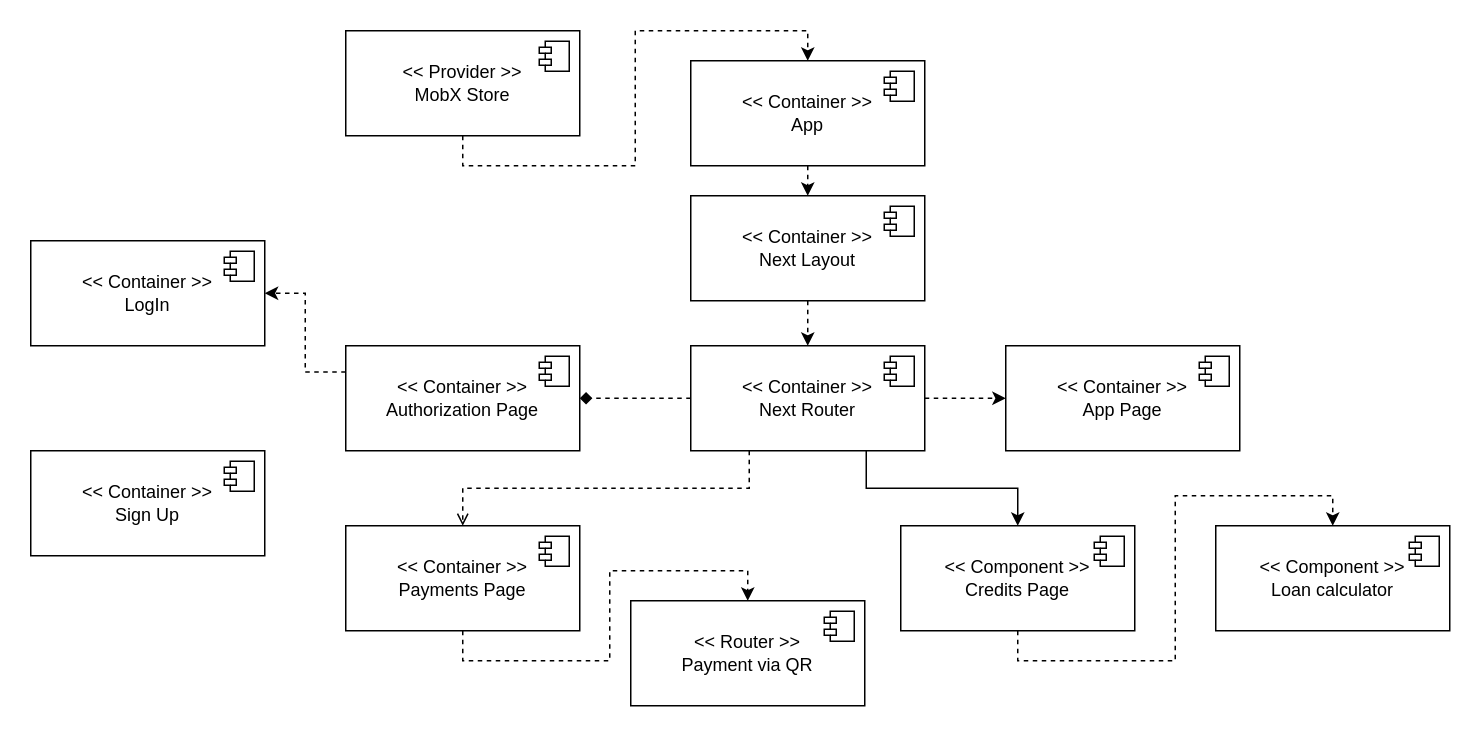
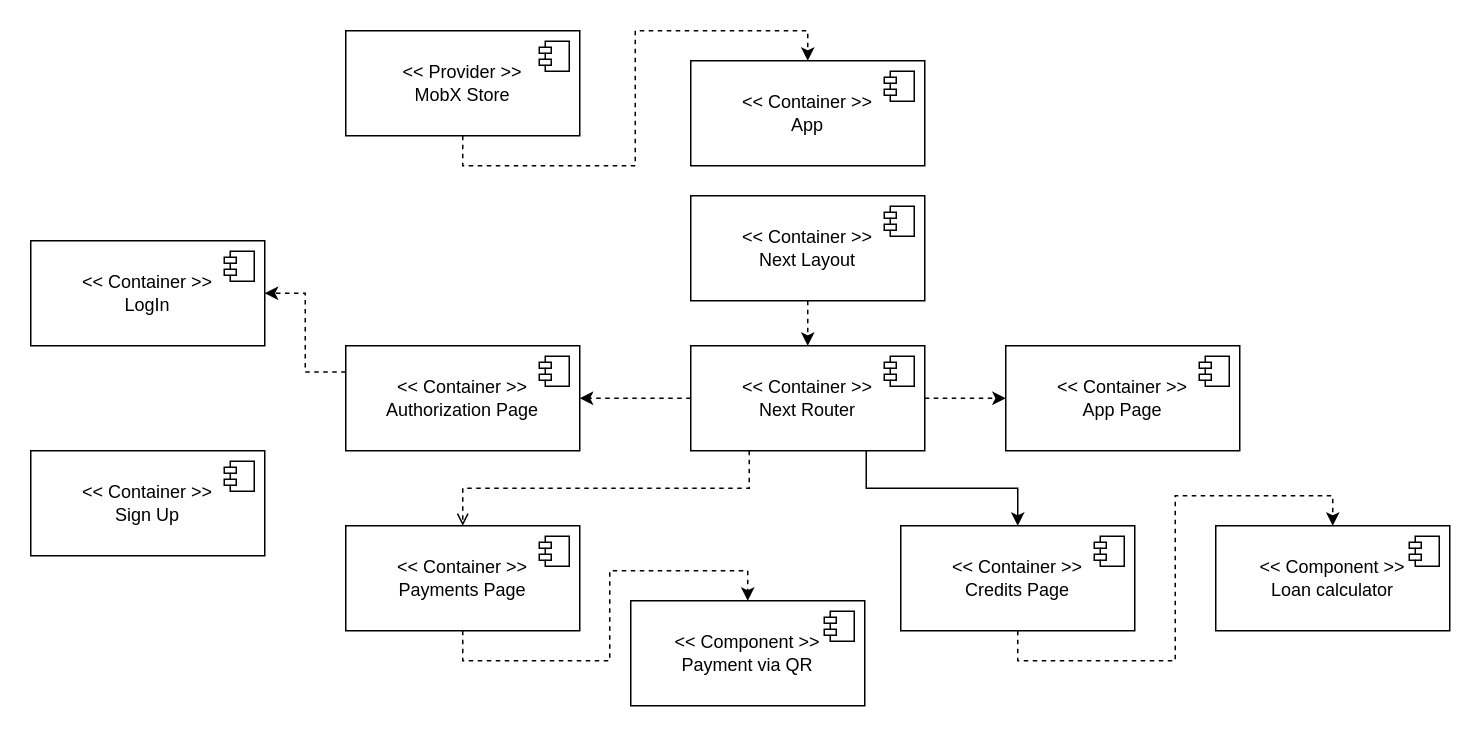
(808, 176) -> none
(592, 398) -> (591, 398)
(1018, 578) -> (1018, 578)
(748, 653) -> (748, 653)
